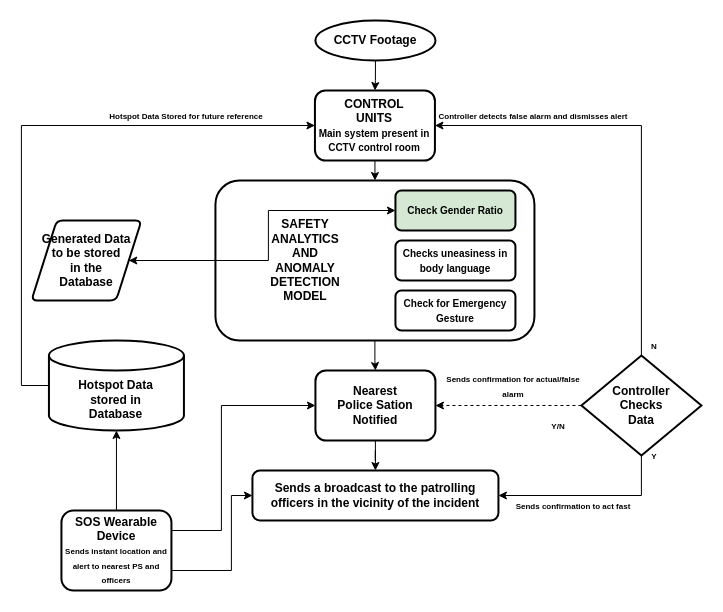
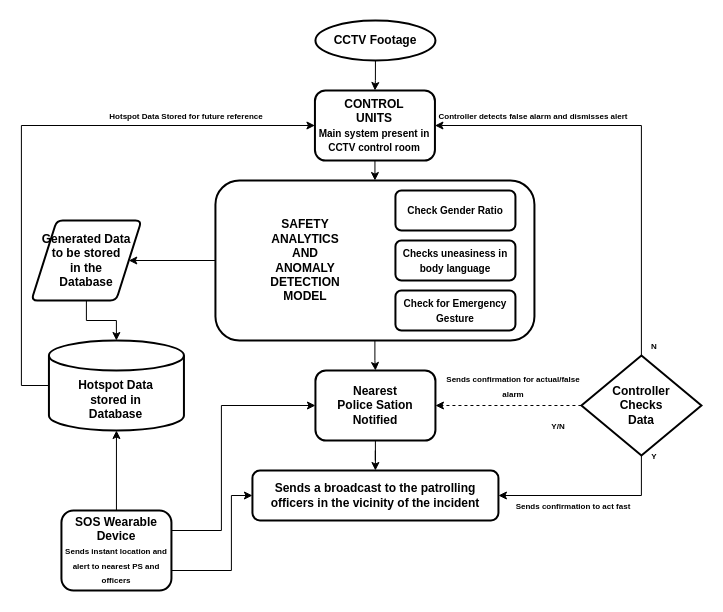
(277, 211) -> (97, 321)
(455, 211) -> (455, 211)
